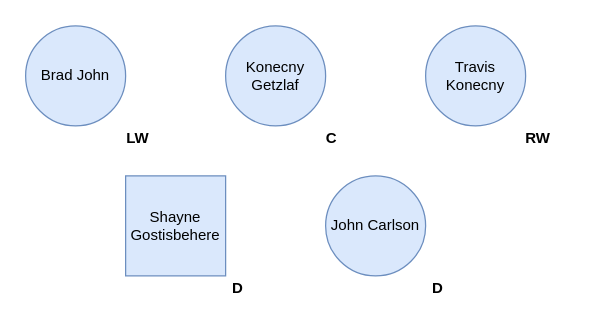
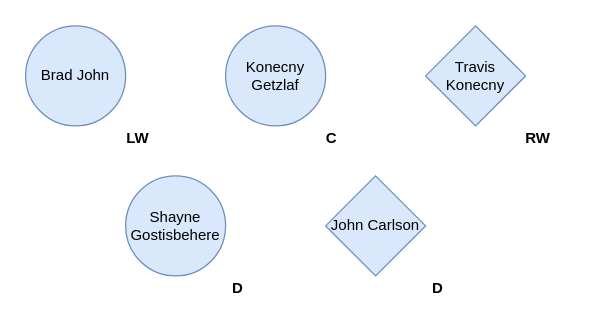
(476, 76) -> (476, 76)
(176, 226) -> (176, 226)
(376, 226) -> (376, 226)
